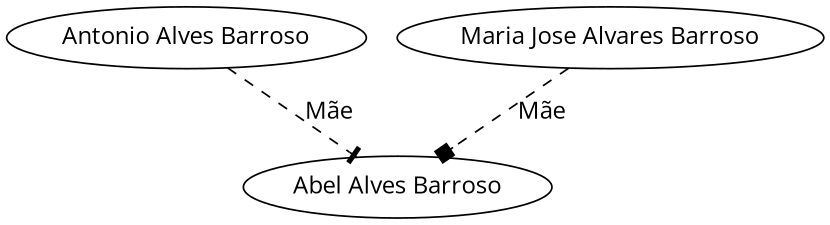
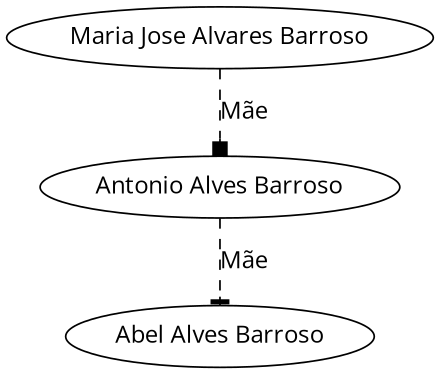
(511, 108) -> (220, 104)
